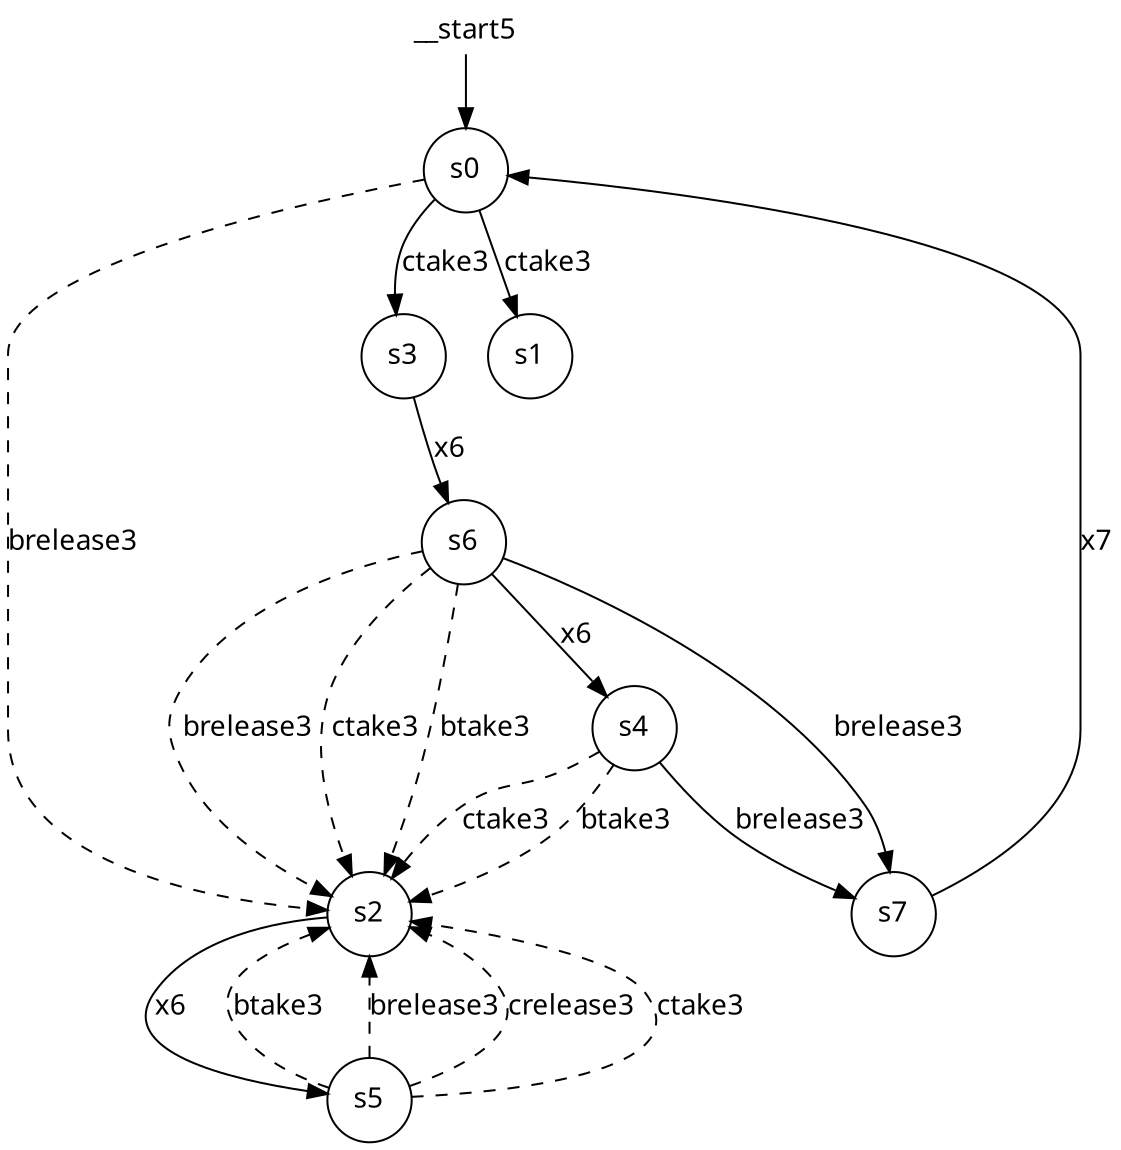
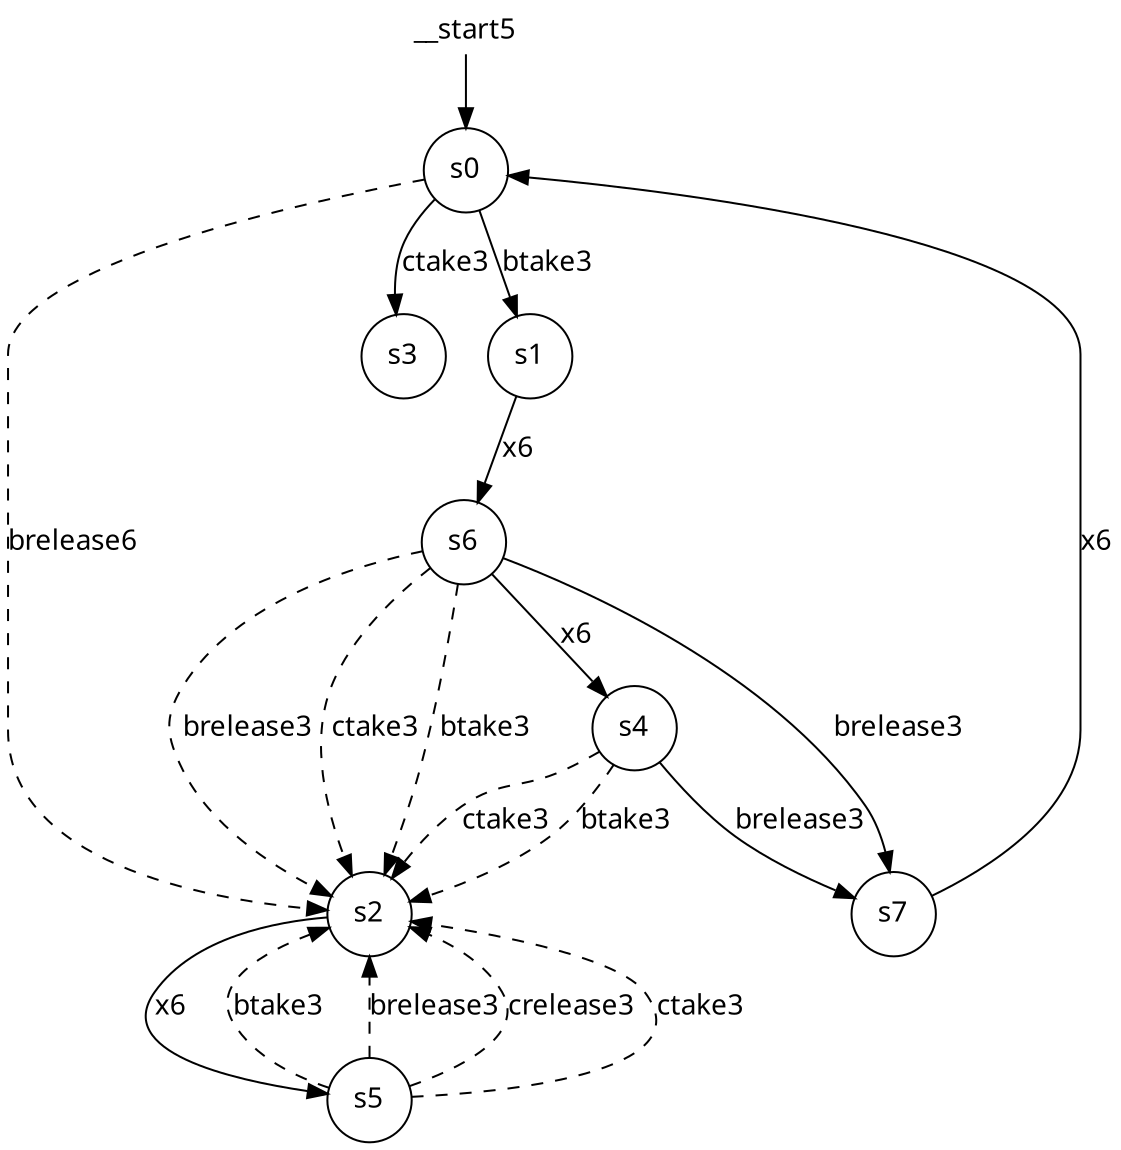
(548, 263) -> (548, 263)
(426, 441) -> (501, 439)
(73, 542) -> (73, 542)
(1097, 542) -> (1097, 542)
